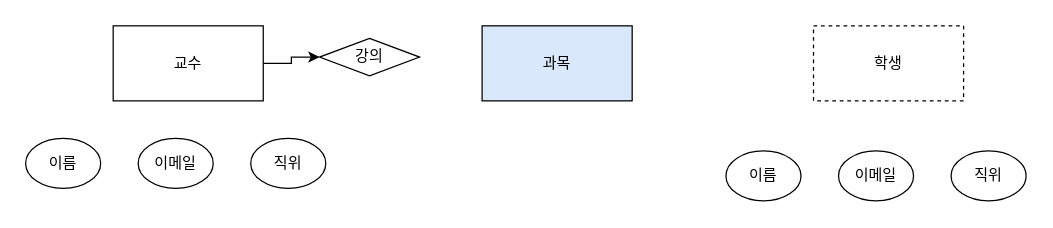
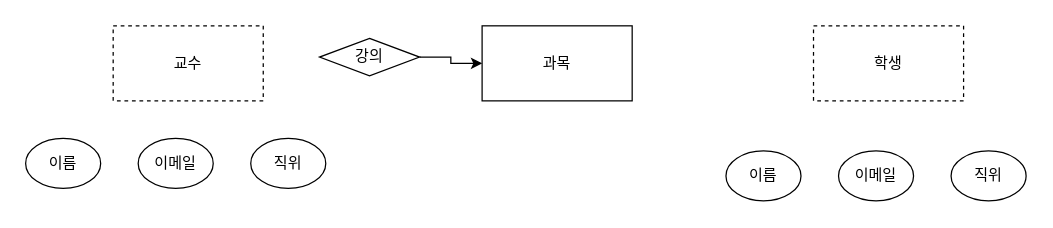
none -> (450, 57)
(188, 63) -> (188, 63)
(290, 63) -> none
(557, 63) -> (557, 63)
